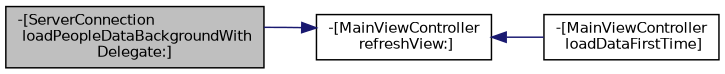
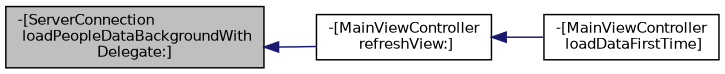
(283, 27) -> (298, 47)
